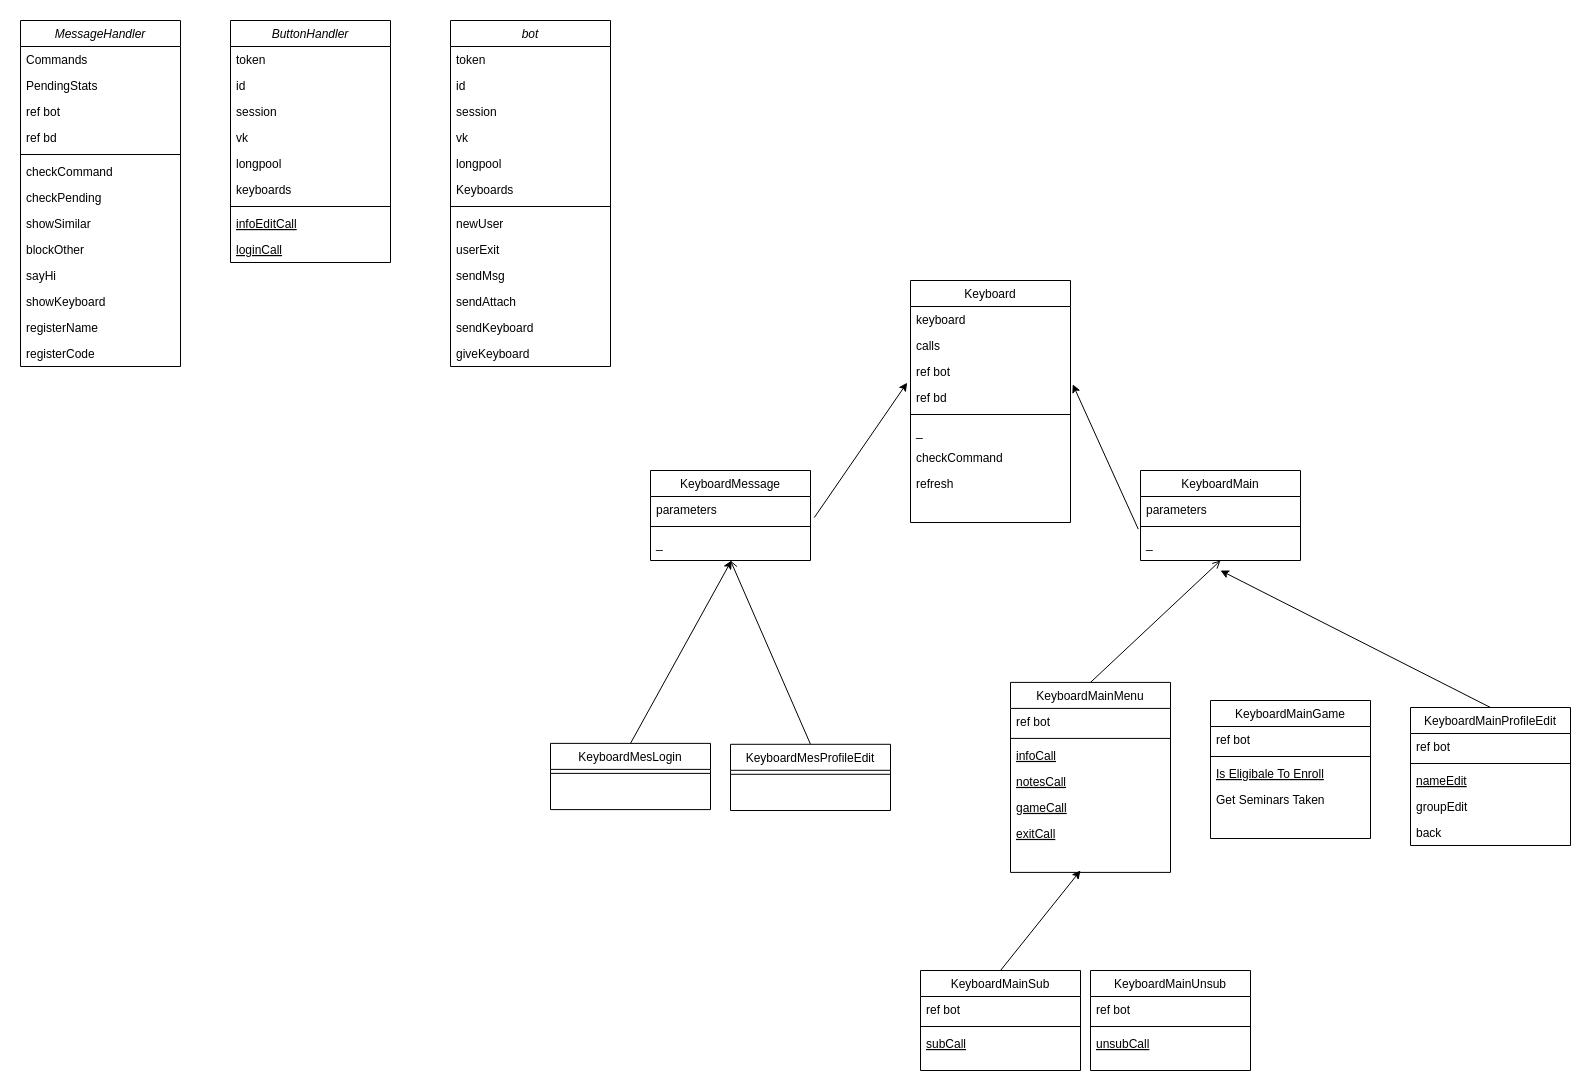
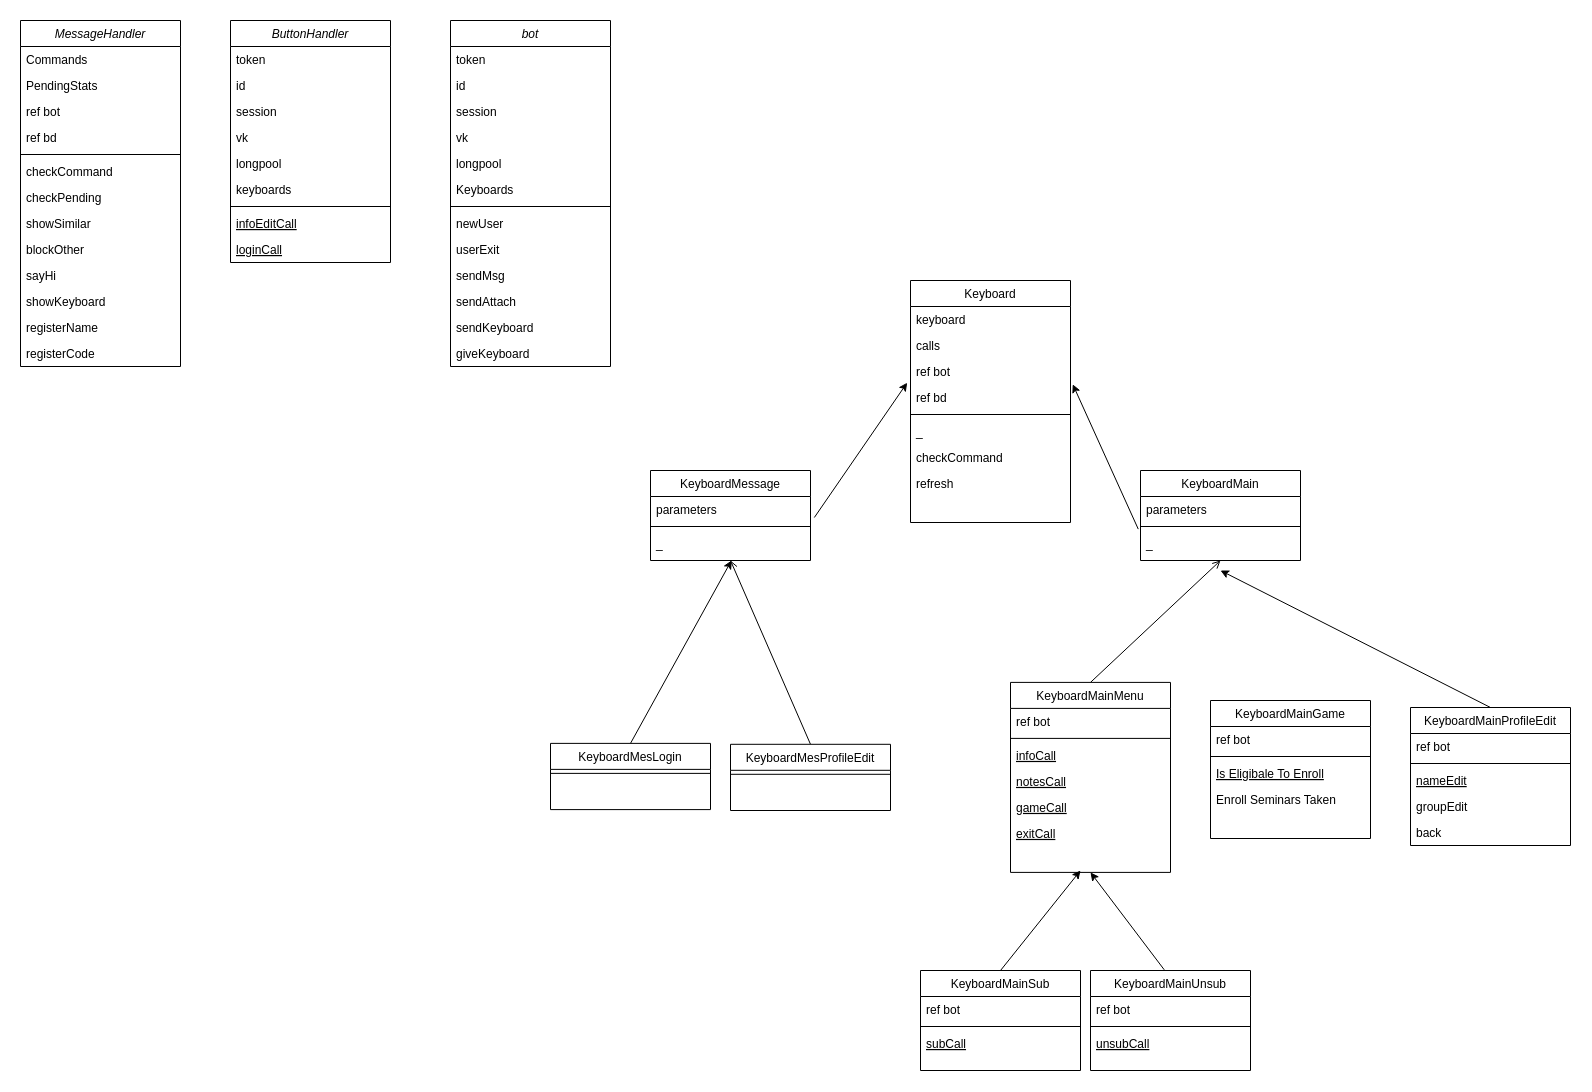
(1272, 800) -> (1279, 800)
none -> (1130, 924)
